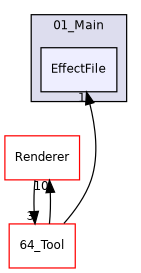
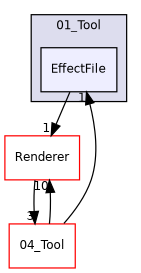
(79, 26) -> (79, 26)
none -> (63, 109)
(42, 246) -> (42, 246)
